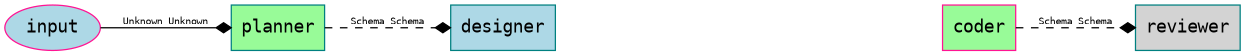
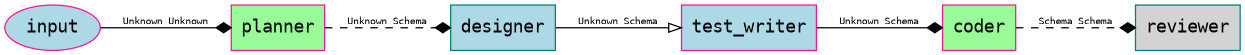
(388, 22) -> (388, 22)
(278, 28) -> (278, 28)
none -> (749, 28)
